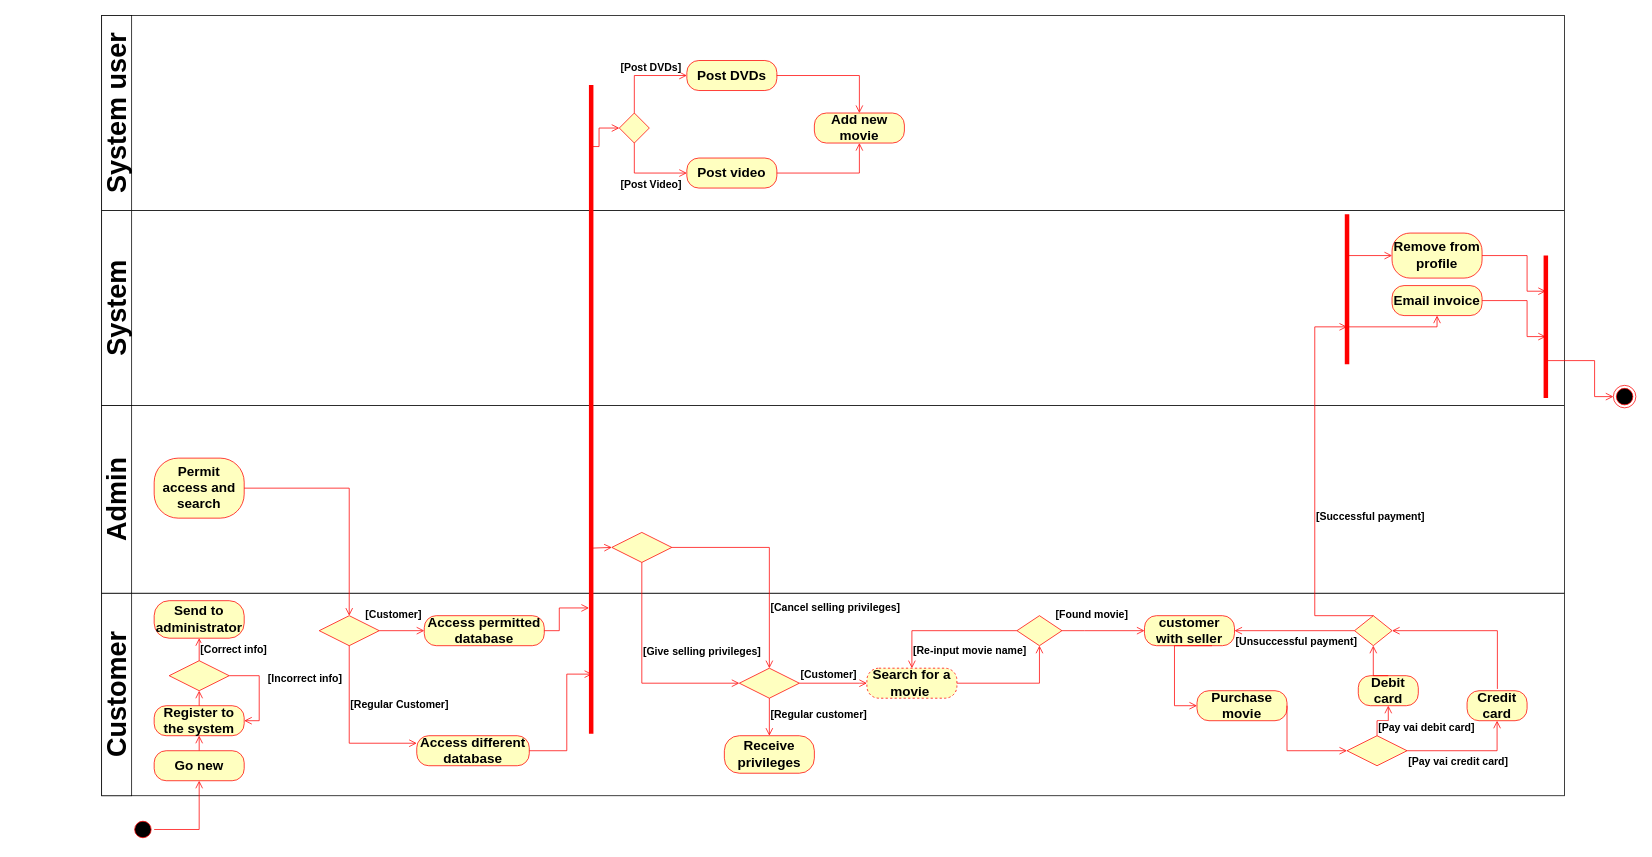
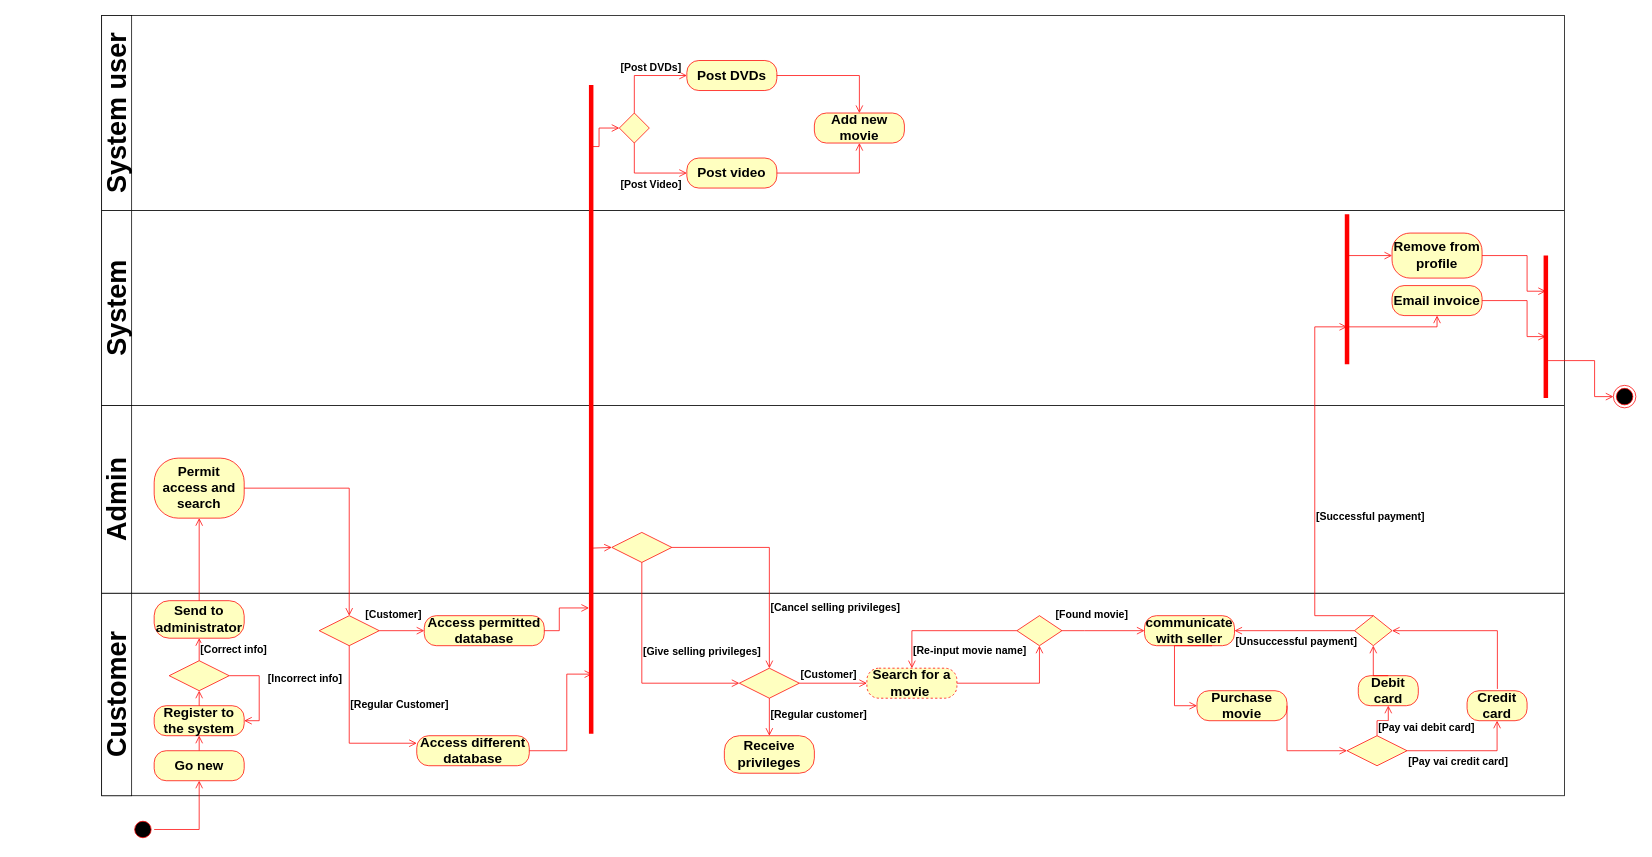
none -> (199, 560)
(1189, 630) -> (1189, 630)
